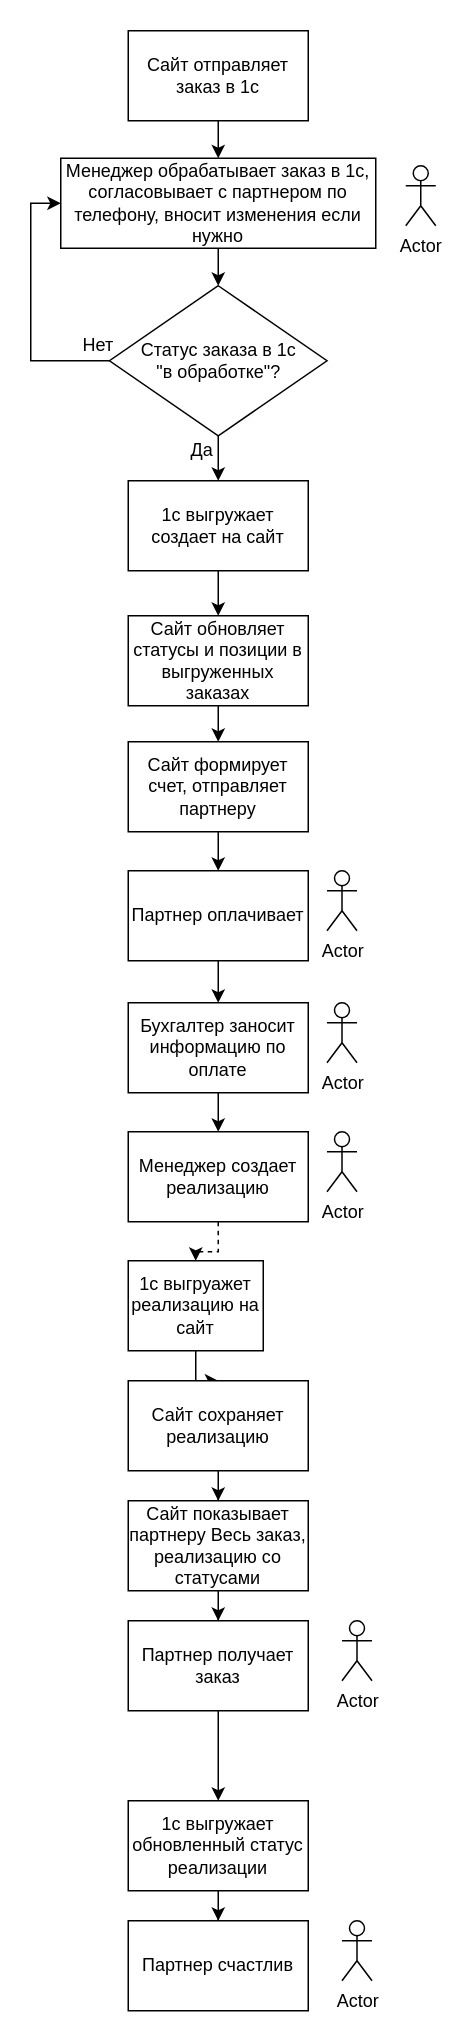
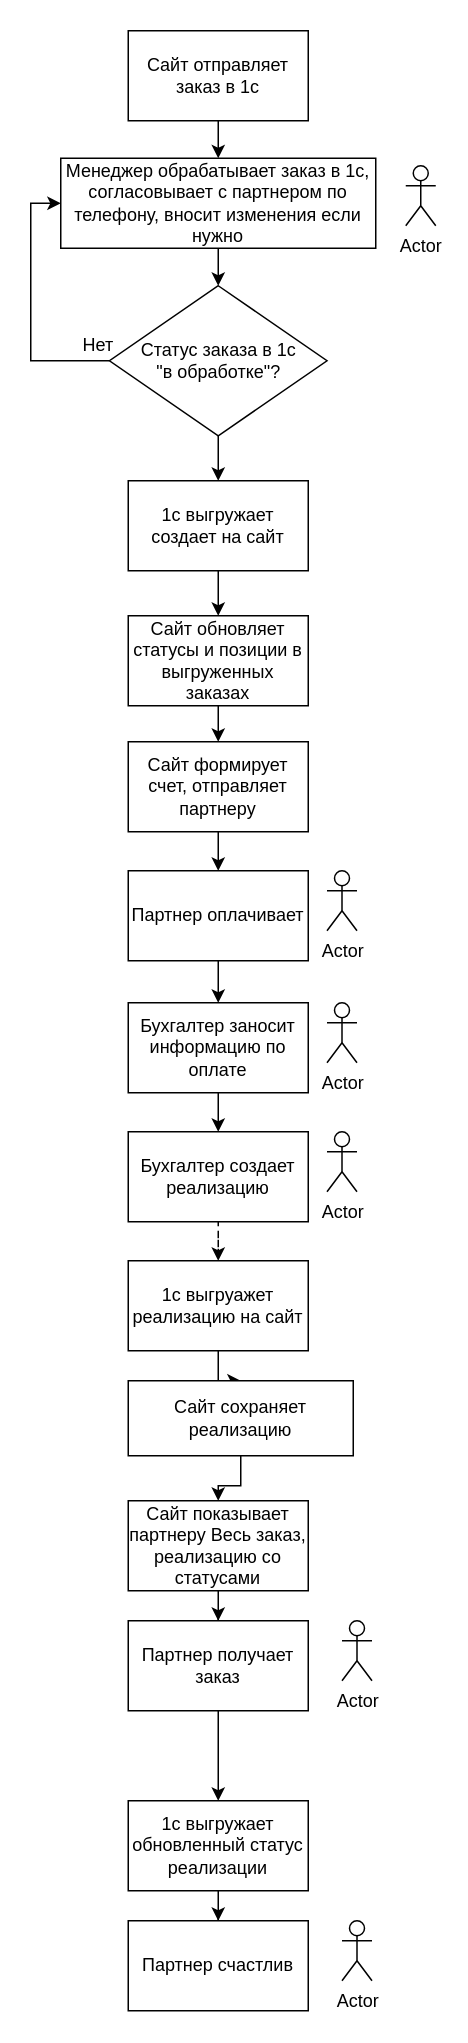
(211, 451) -> none
(218, 1177) -> (218, 1177)
(196, 1306) -> (218, 1306)
(218, 1426) -> (241, 1418)
